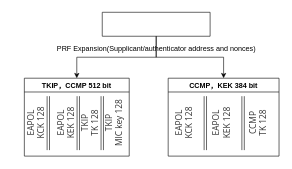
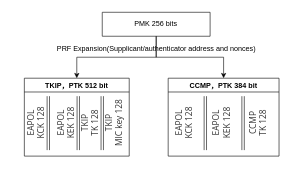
none -> (156, 24)
(77, 86) -> (77, 86)
(224, 86) -> (224, 86)
